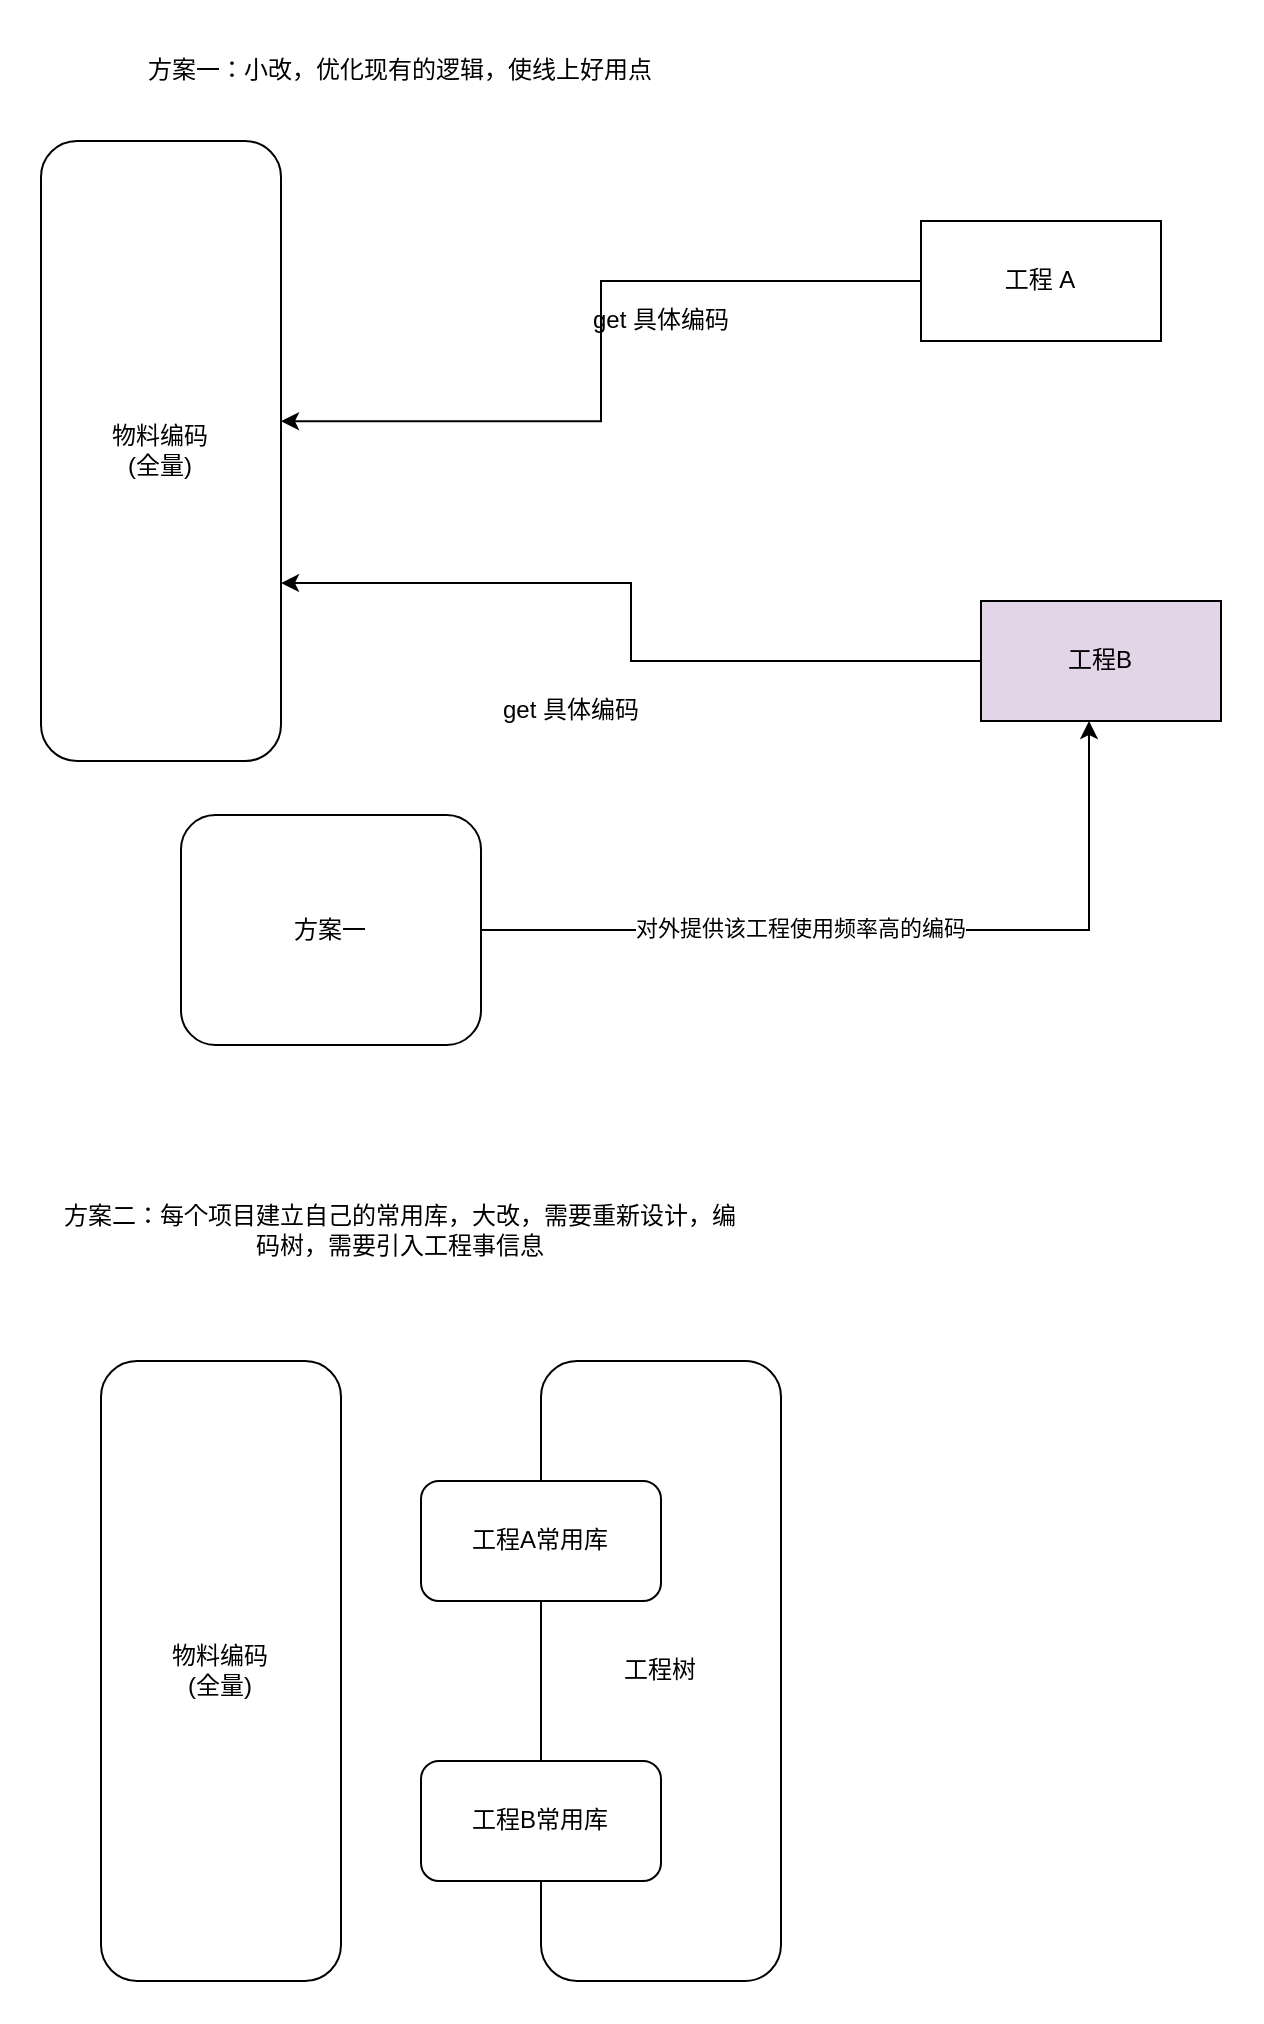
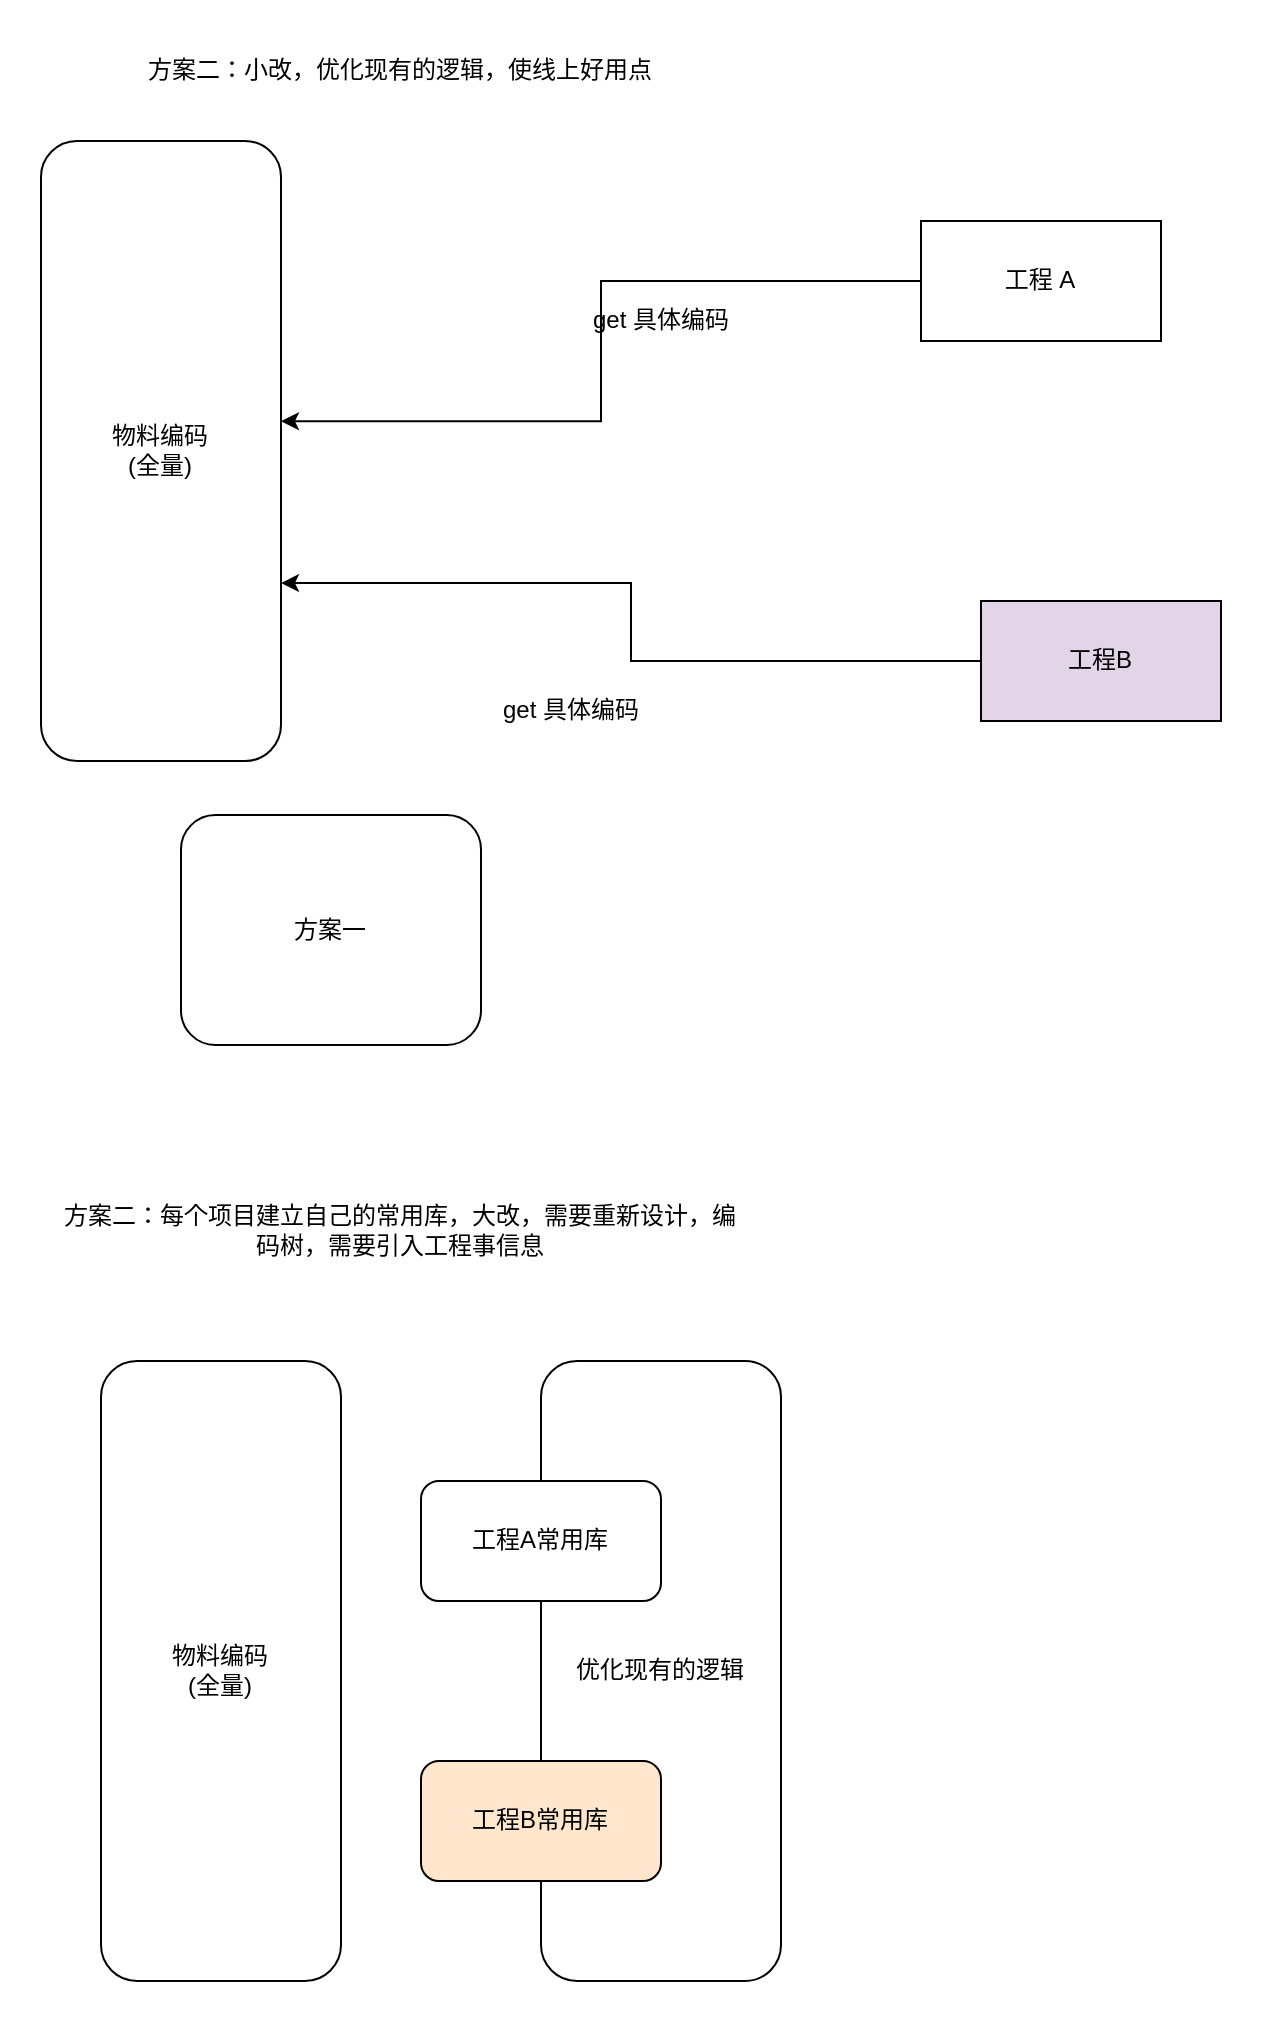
(401, 71) -> (401, 71)
(1026, 930) -> none
(661, 1671) -> (661, 1671)
(541, 1821) -> (541, 1821)
